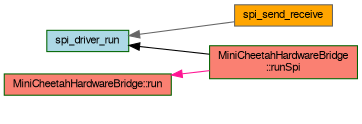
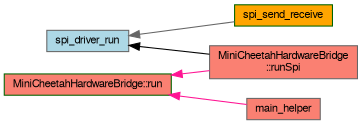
(284, 15) -> (284, 15)
(88, 41) -> (88, 41)
(284, 62) -> (284, 62)
none -> (284, 109)
